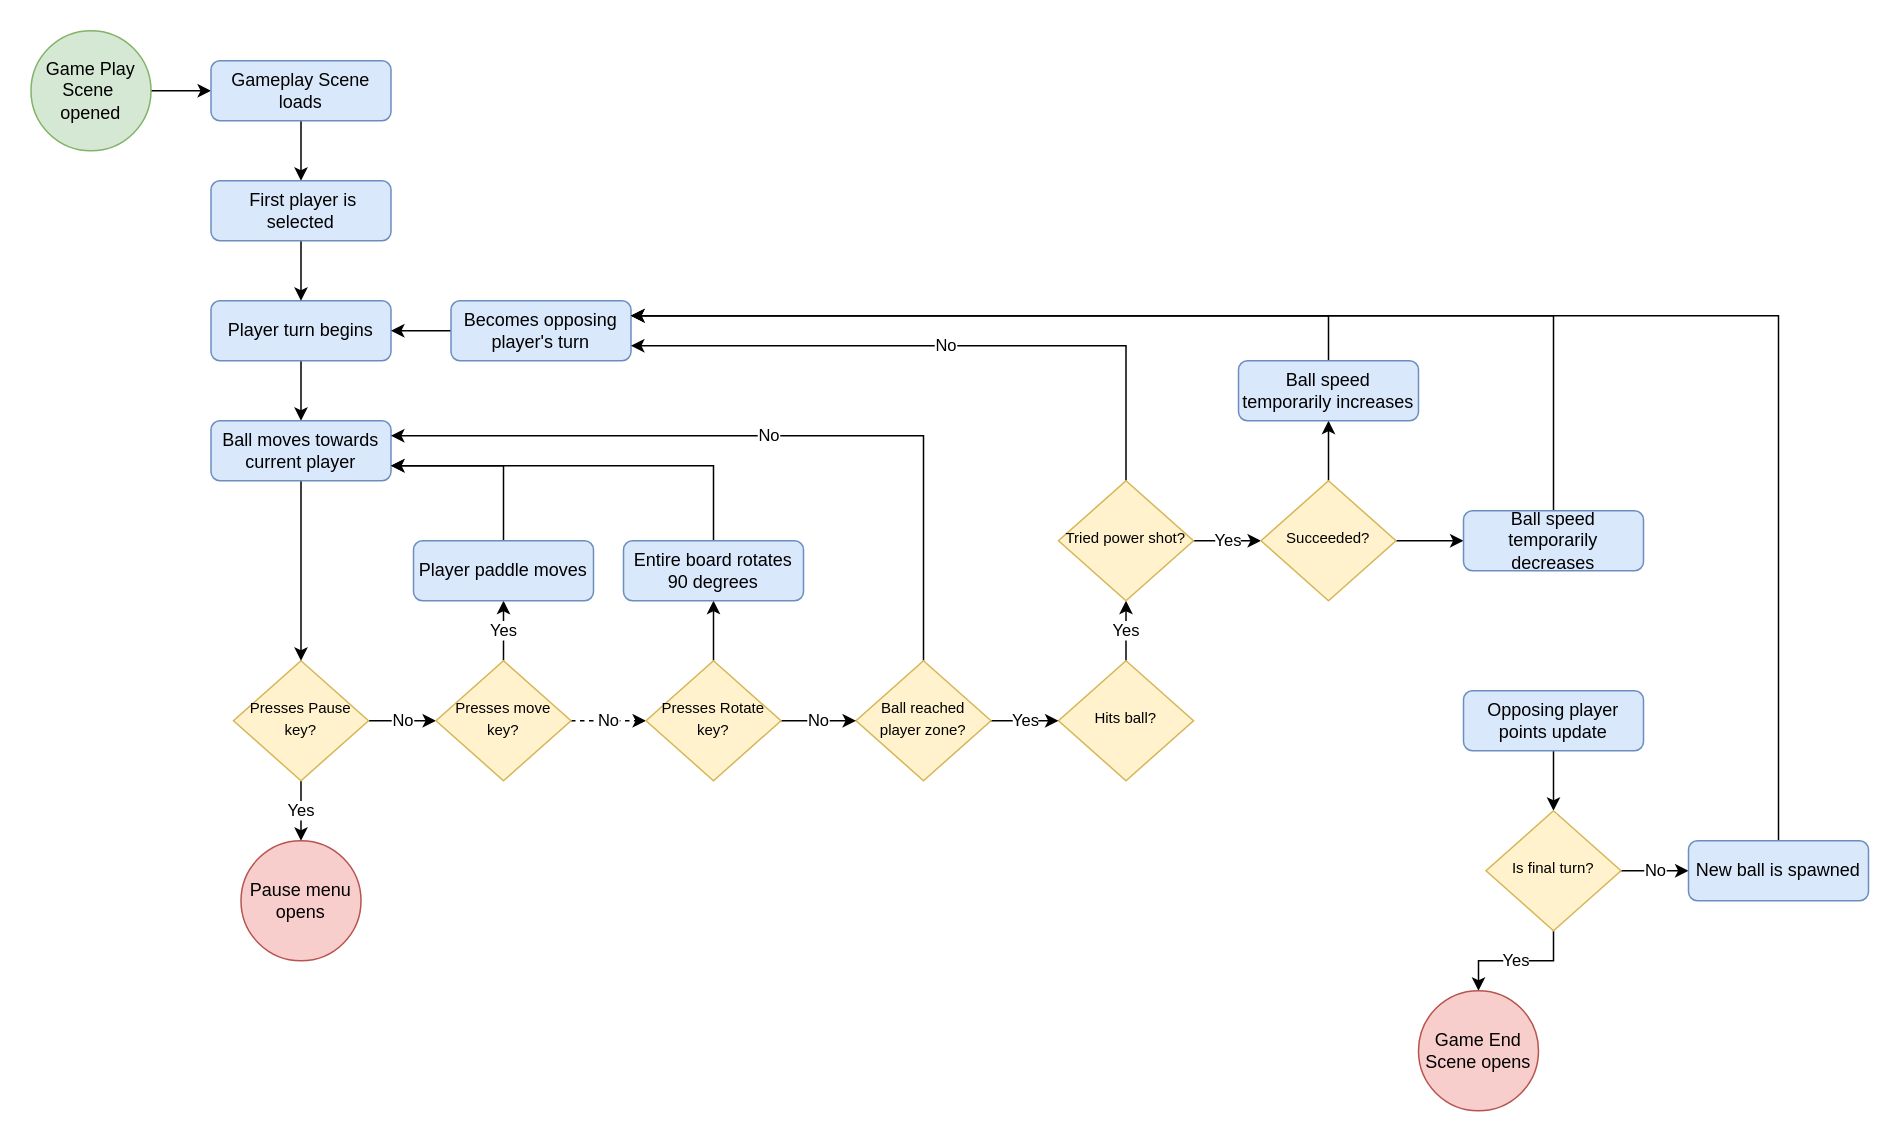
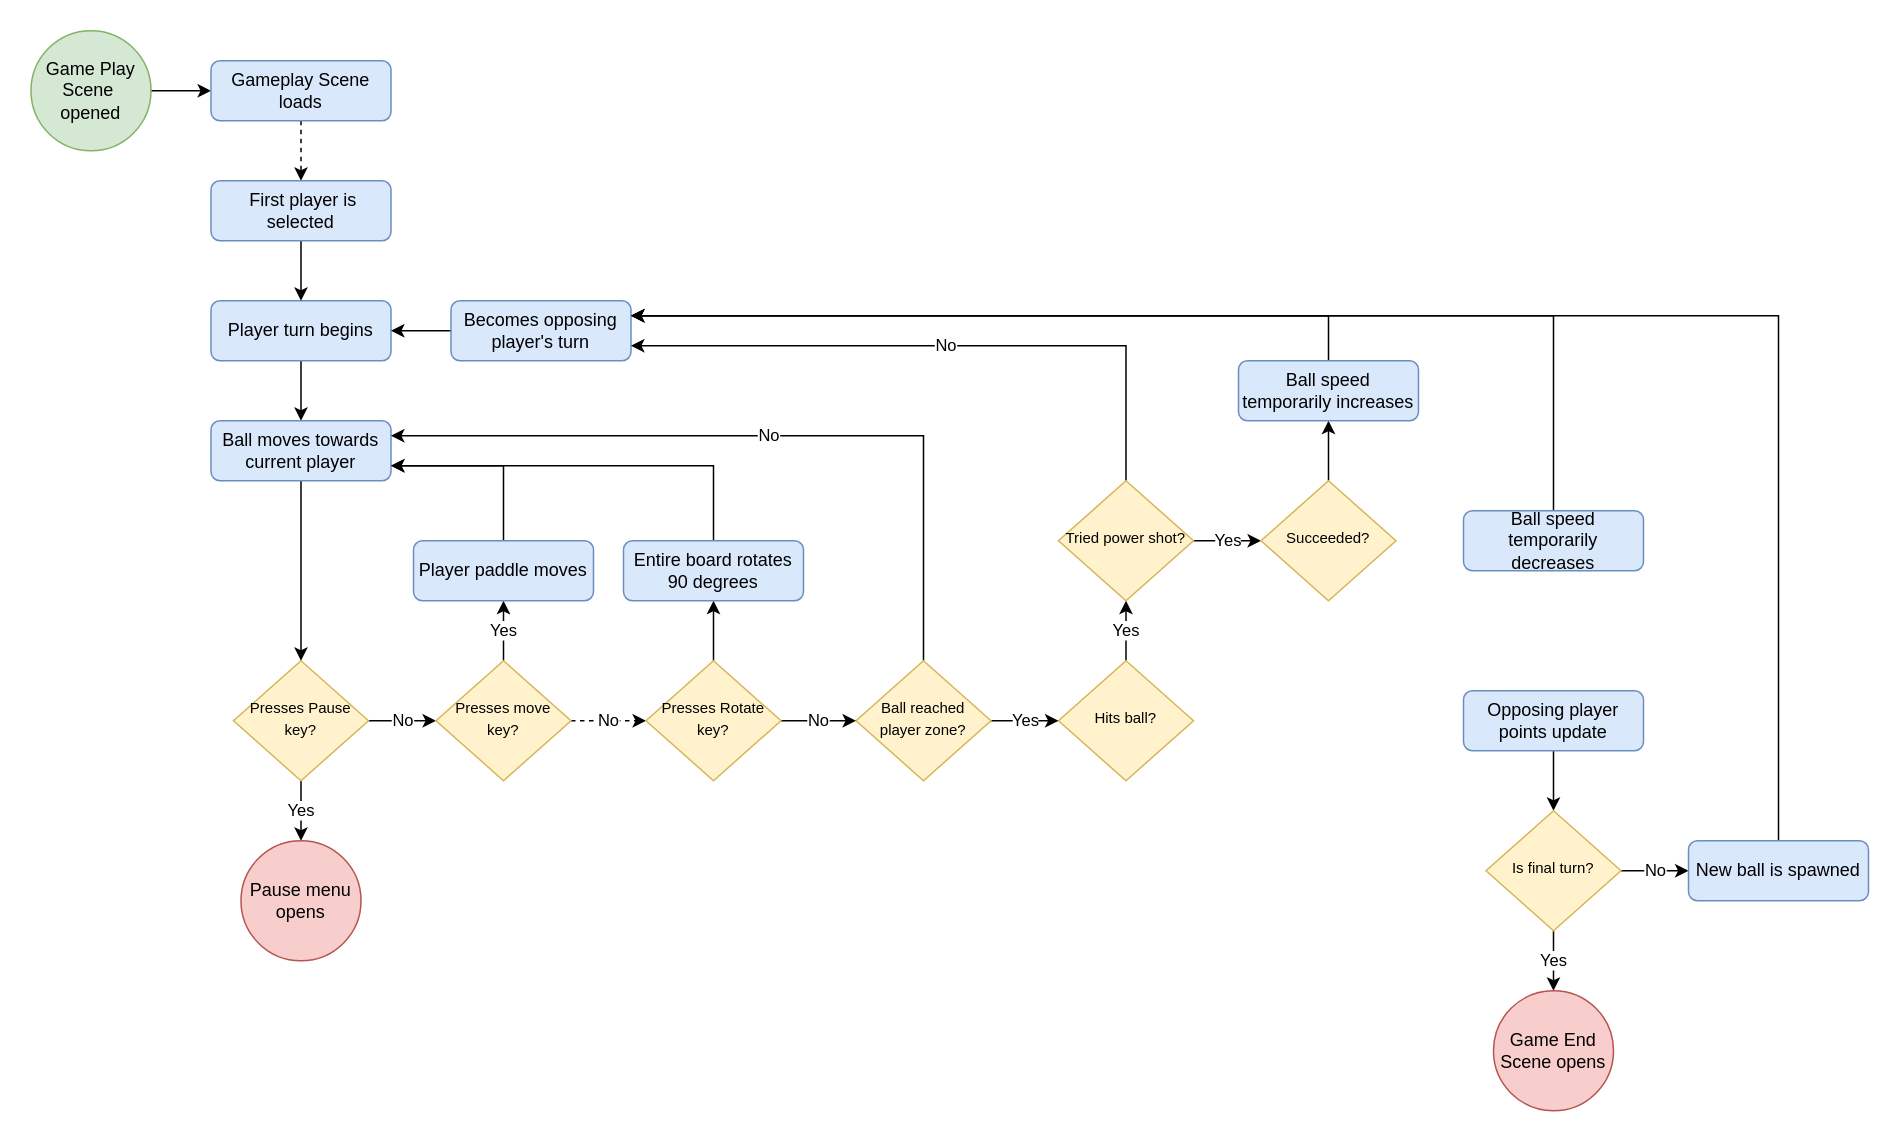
(301, 145) -> (301, 145)
(1424, 541) -> none
(1478, 1051) -> (1553, 1051)
